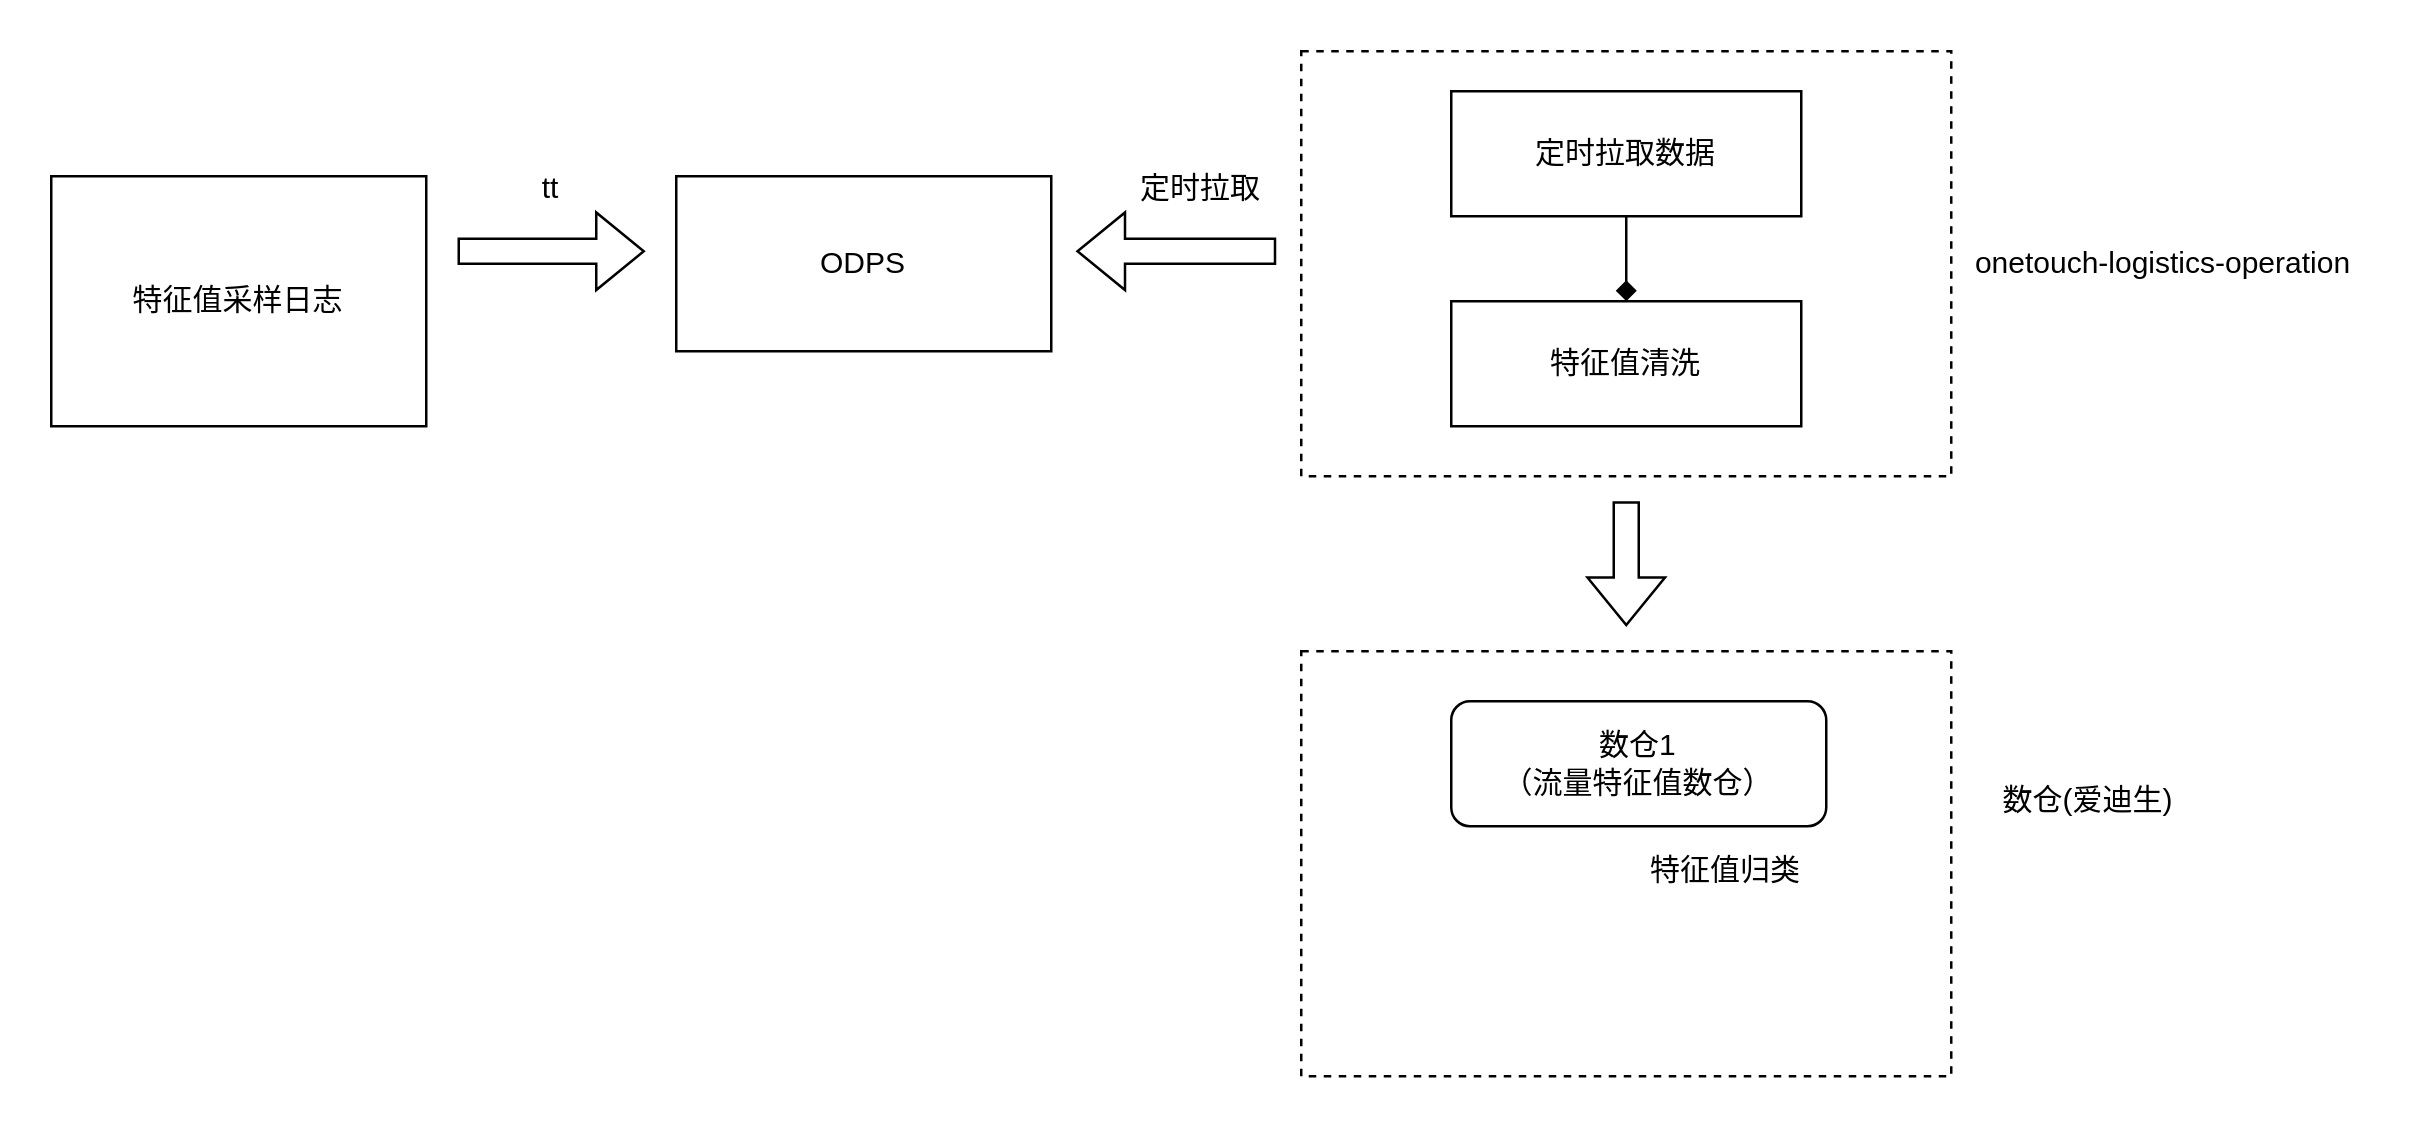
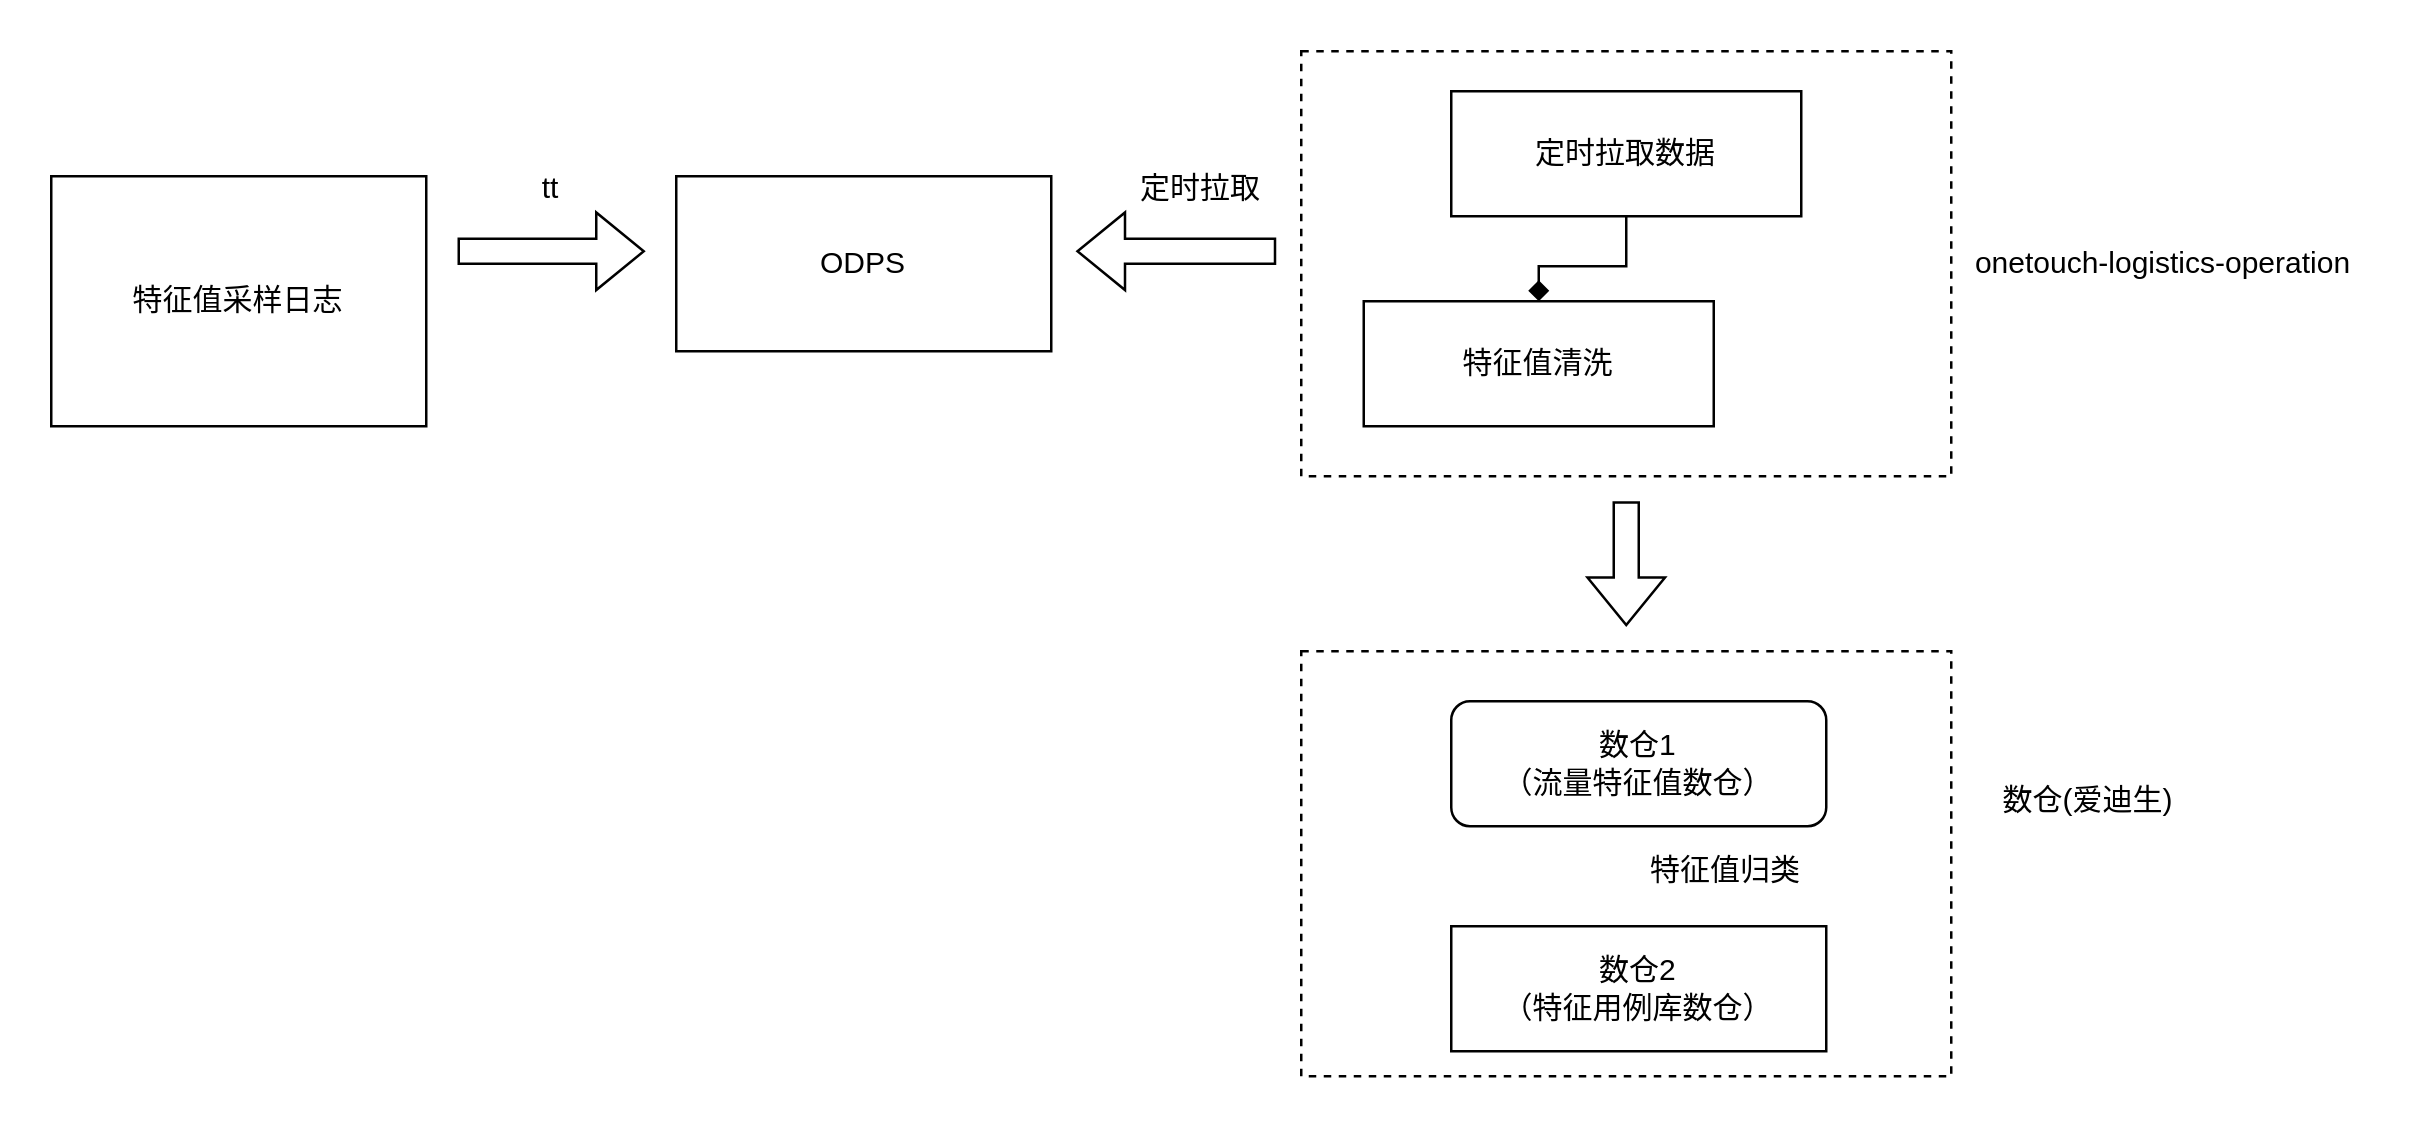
(1626, 364) -> (1539, 364)
none -> (1639, 989)
